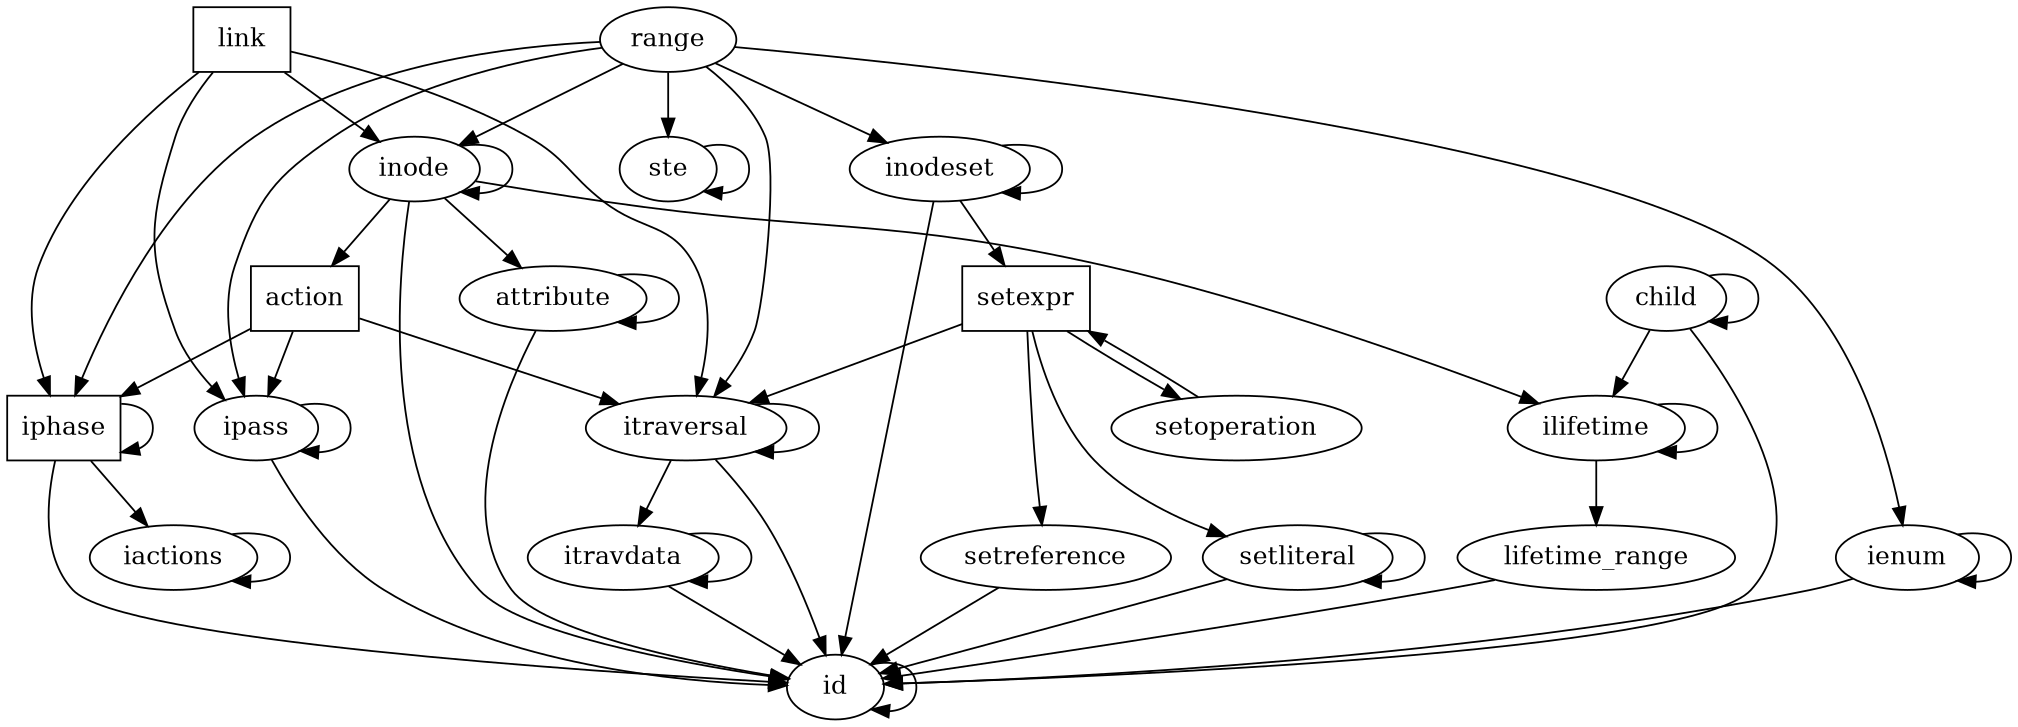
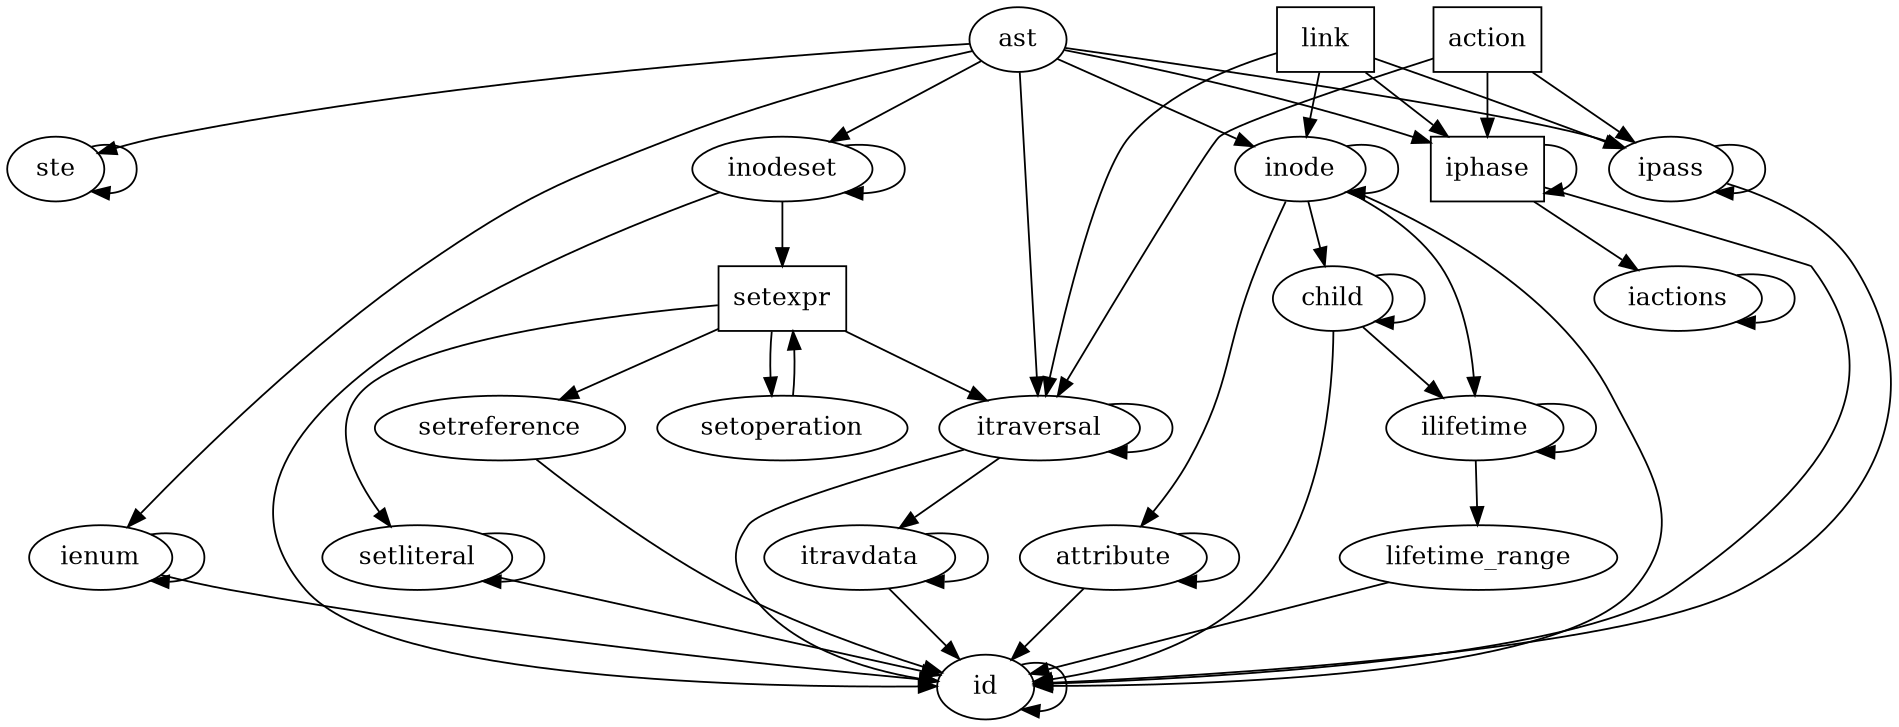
(668, 40) -> (1018, 40)
(367, 226) -> (1314, 225)
